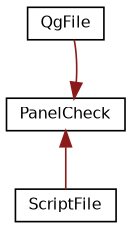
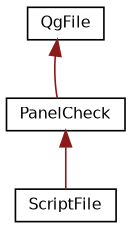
(77, 61) -> (55, 77)
